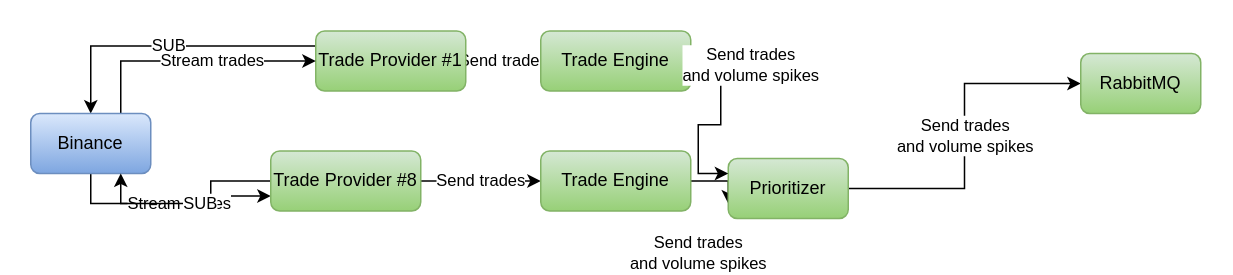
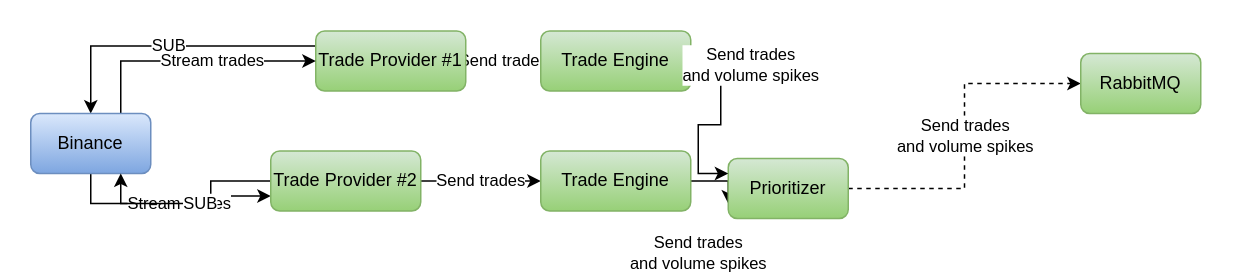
(346, 181) -> (346, 181)
(921, 188) -> (921, 188)
